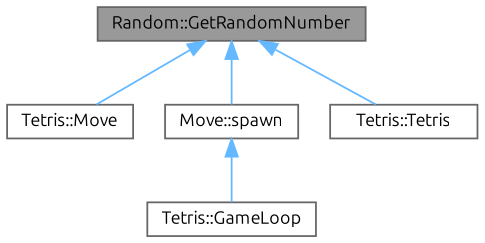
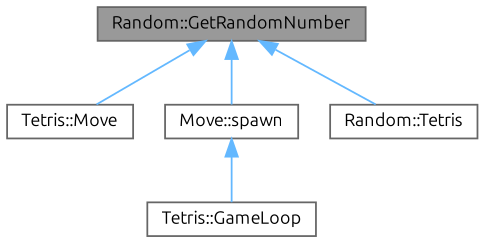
(404, 122) -> (404, 122)
